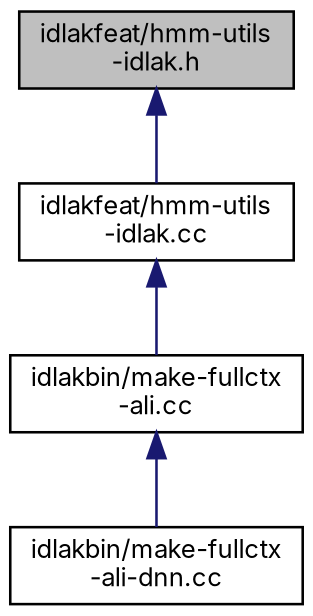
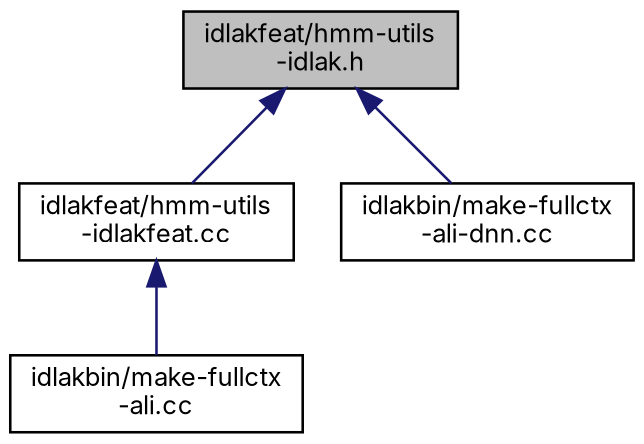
(156, 222) -> (156, 222)
(156, 493) -> (413, 145)
